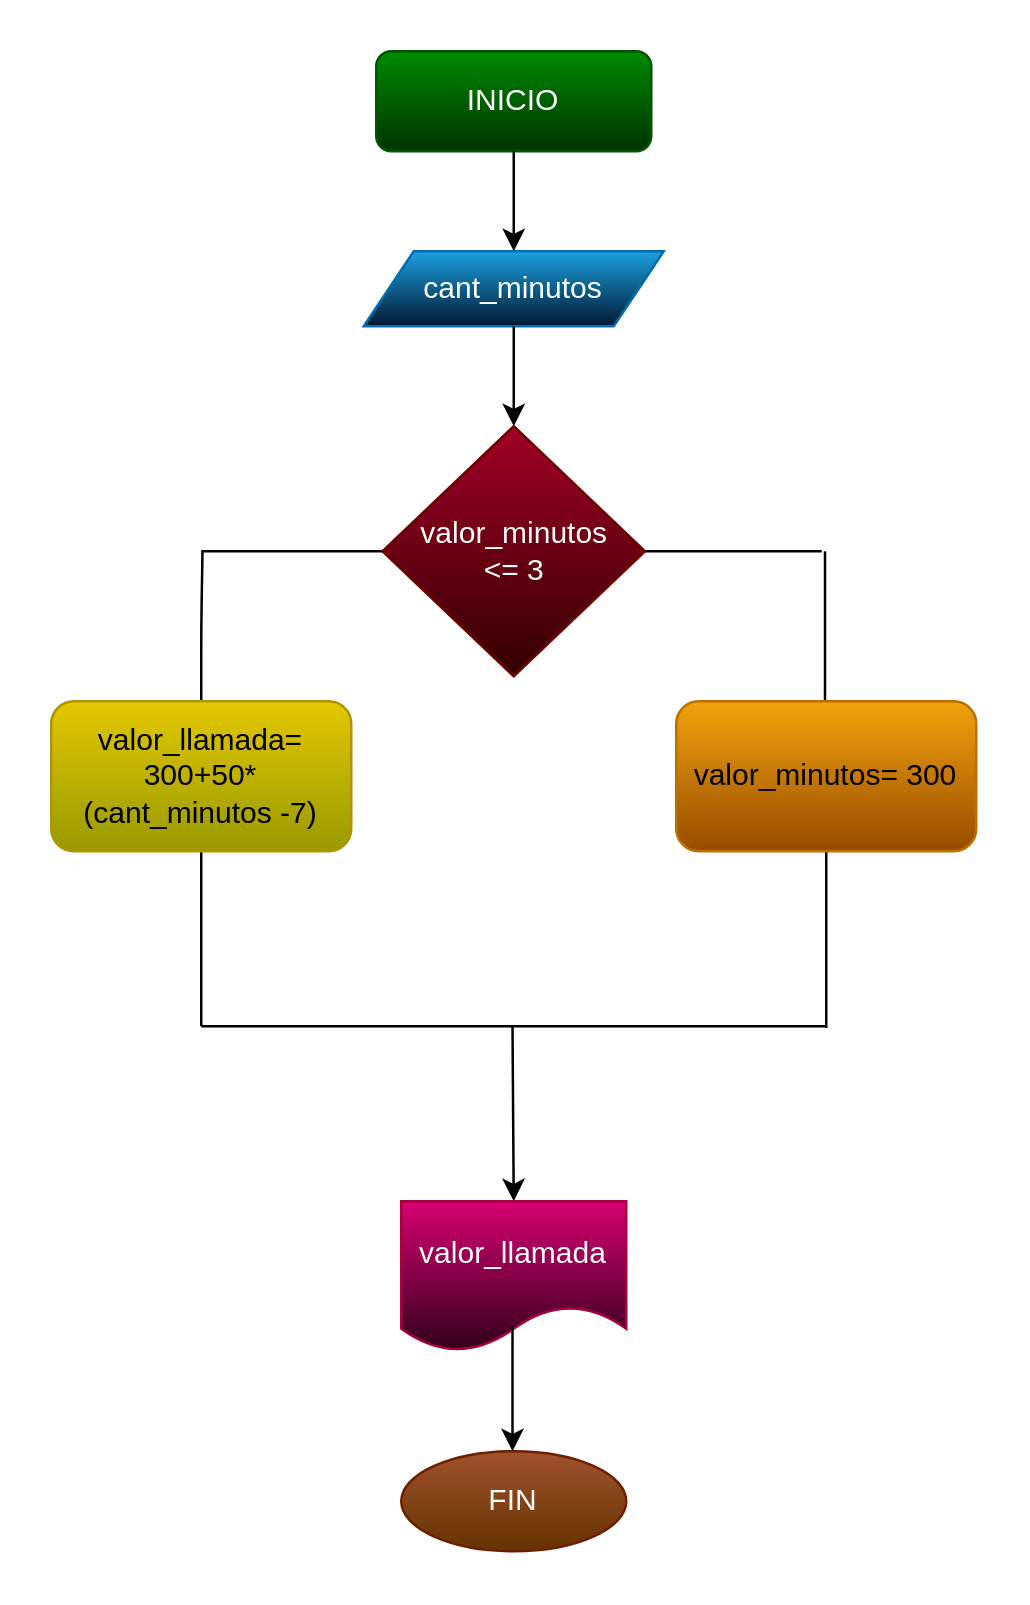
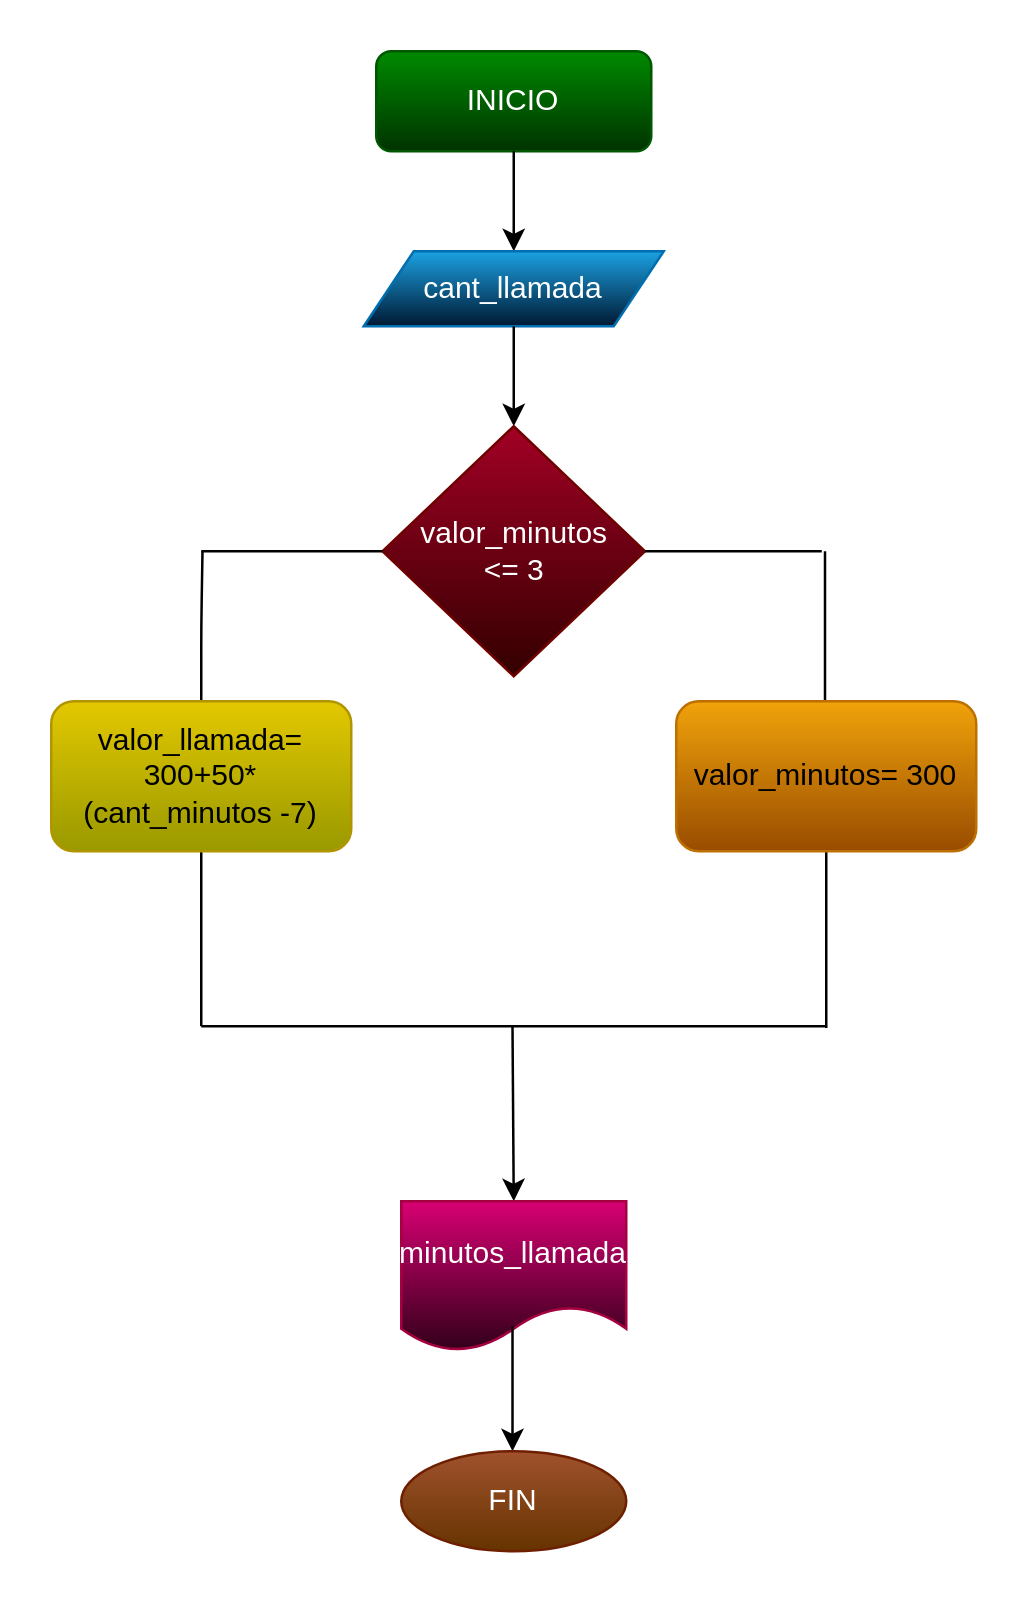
(514, 289) -> (514, 289)
(514, 1254) -> (514, 1254)
